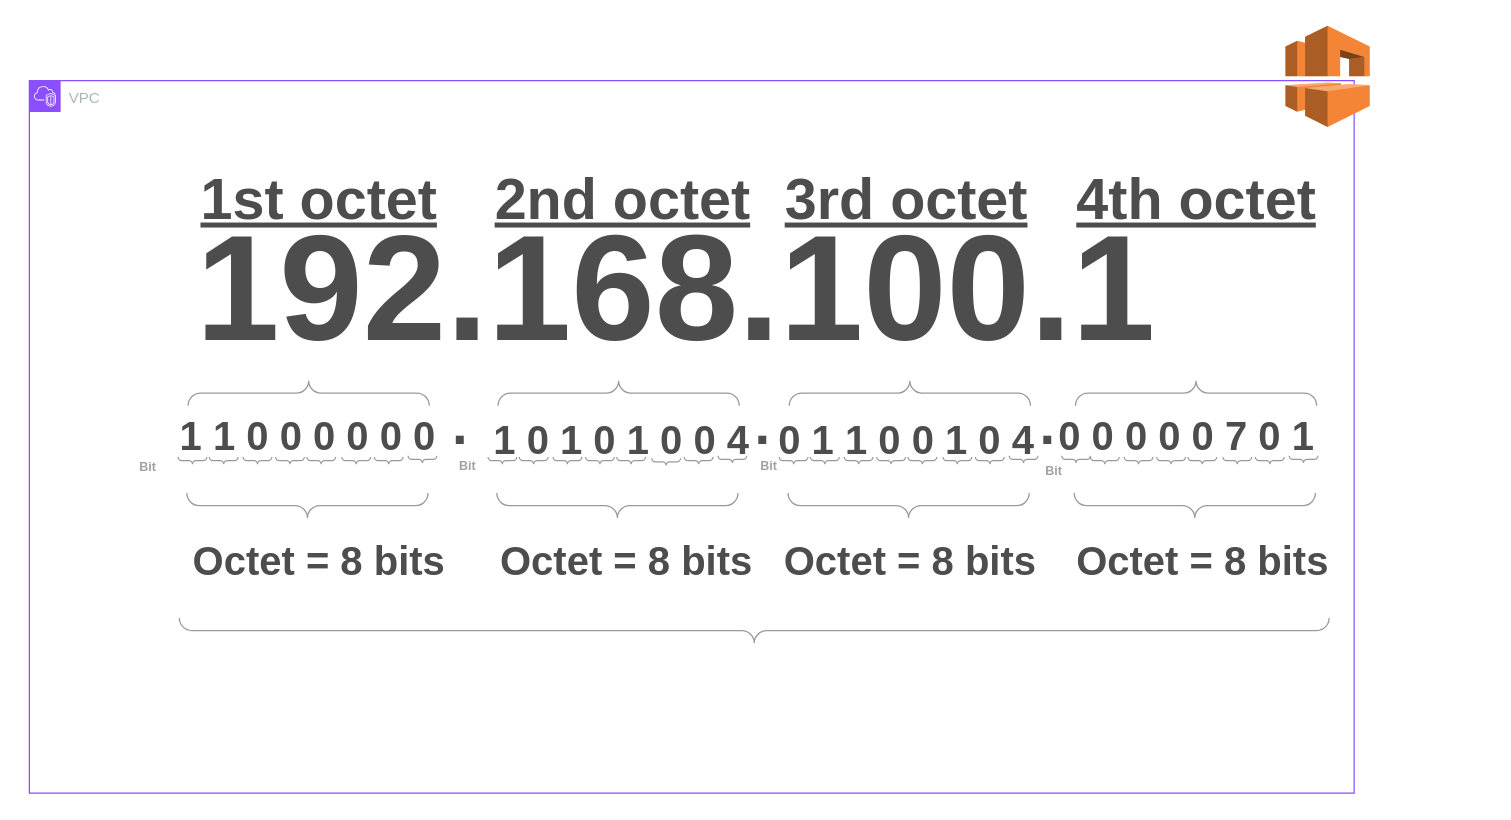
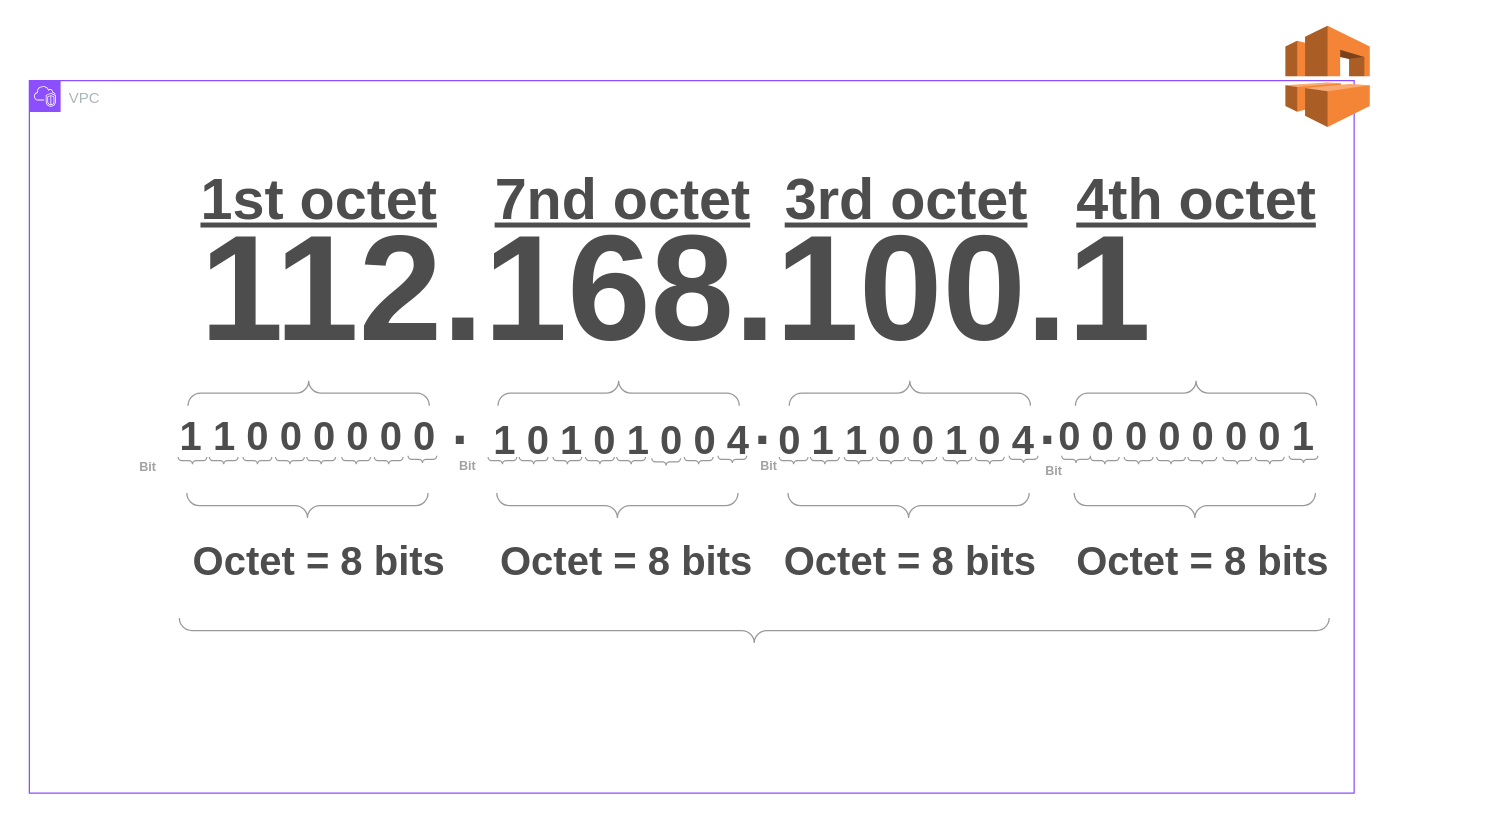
(623, 199) -> (623, 199)
(676, 287) -> (676, 287)
(1187, 437) -> (1187, 437)
